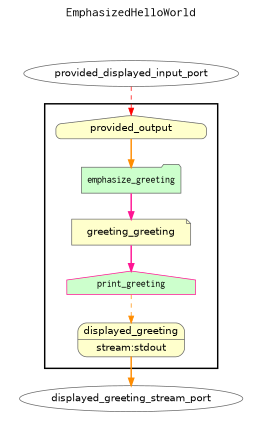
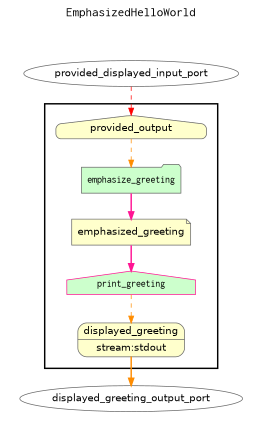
(131, 149) -> (131, 149)
(131, 232) -> (131, 232)
(131, 399) -> (131, 399)
